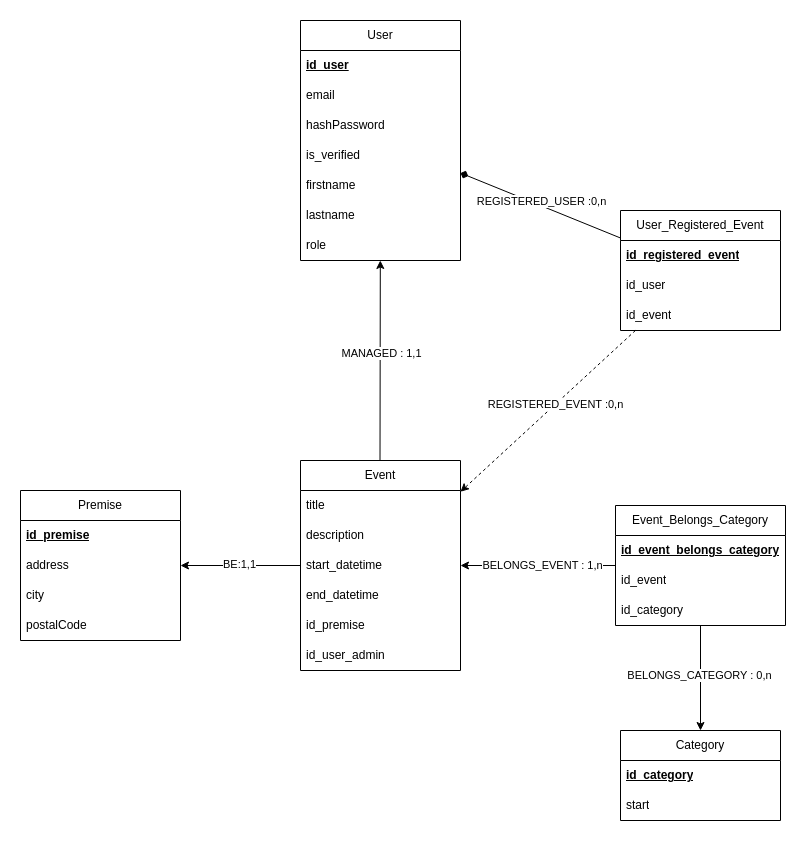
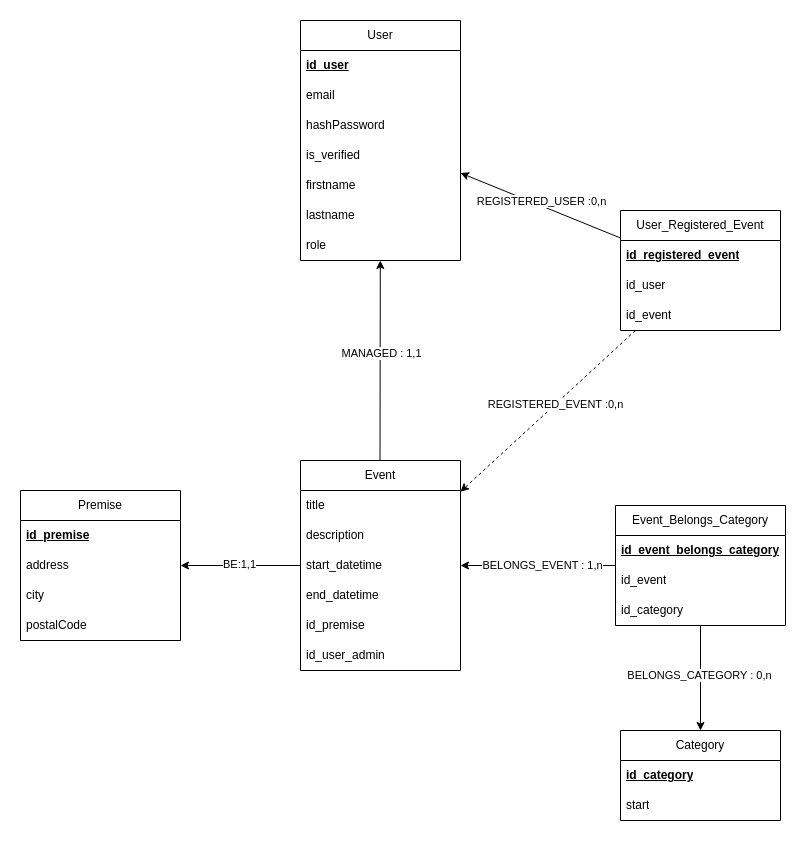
(468, 176) -> (467, 176)
